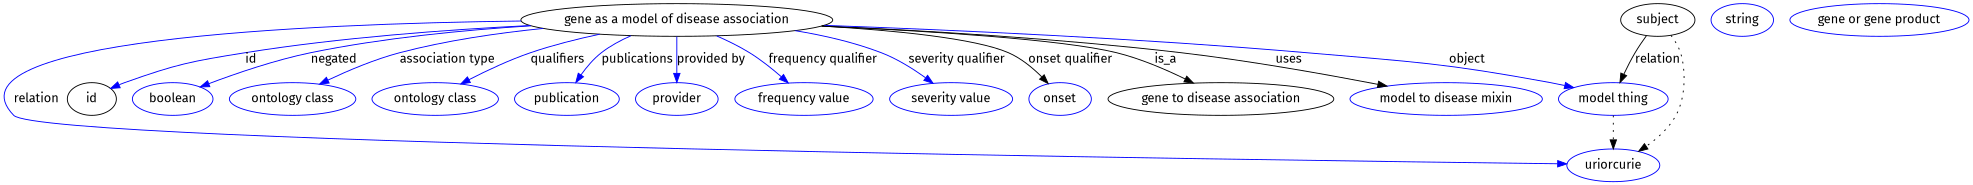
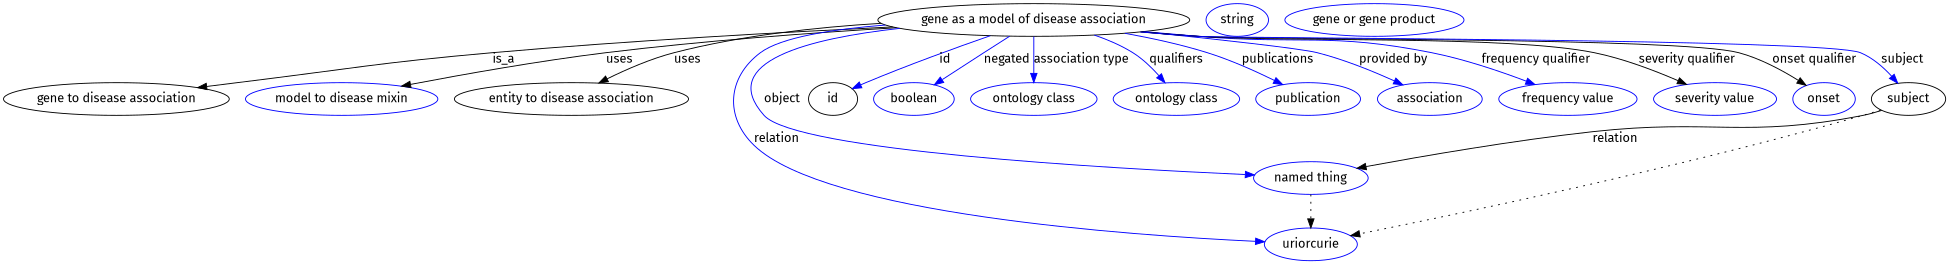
none -> (1520, 40)
(863, 47) -> (1412, 40)
none -> (571, 99)
(677, 99) -> (1430, 99)
(1613, 99) -> (1311, 178)
